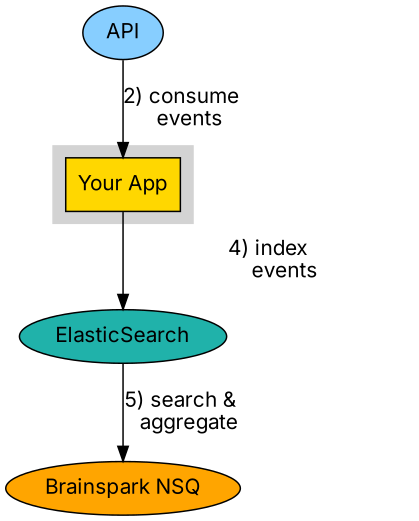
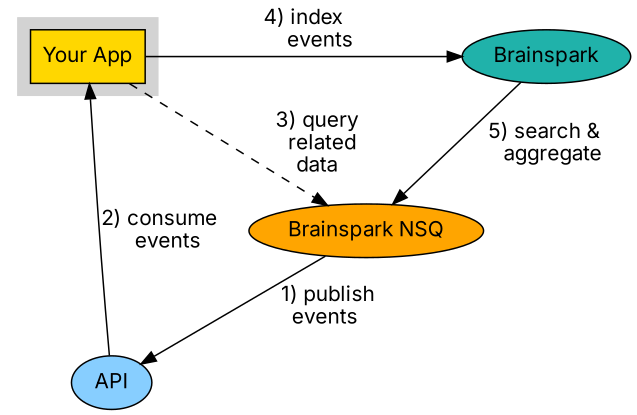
none -> (222, 141)
none -> (240, 306)
(123, 336) -> (546, 57)
